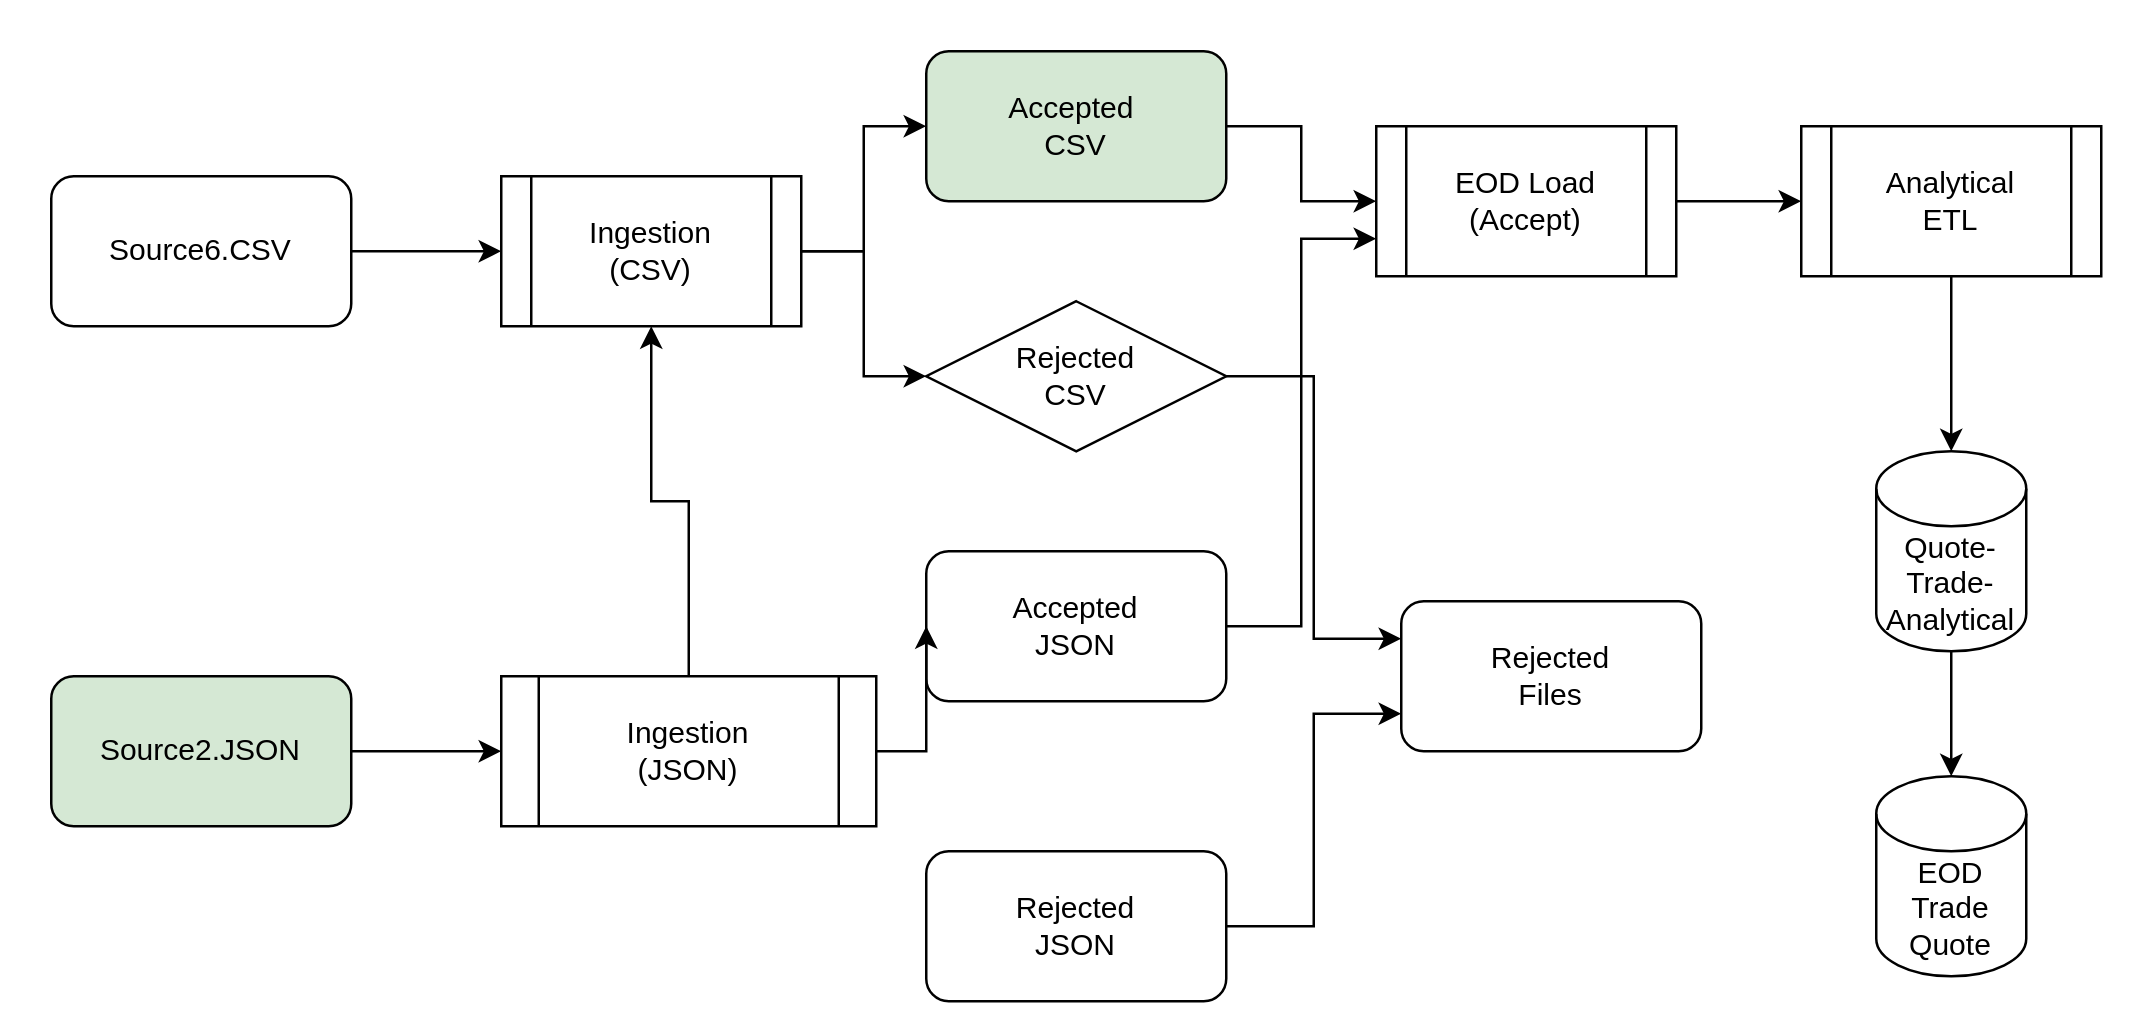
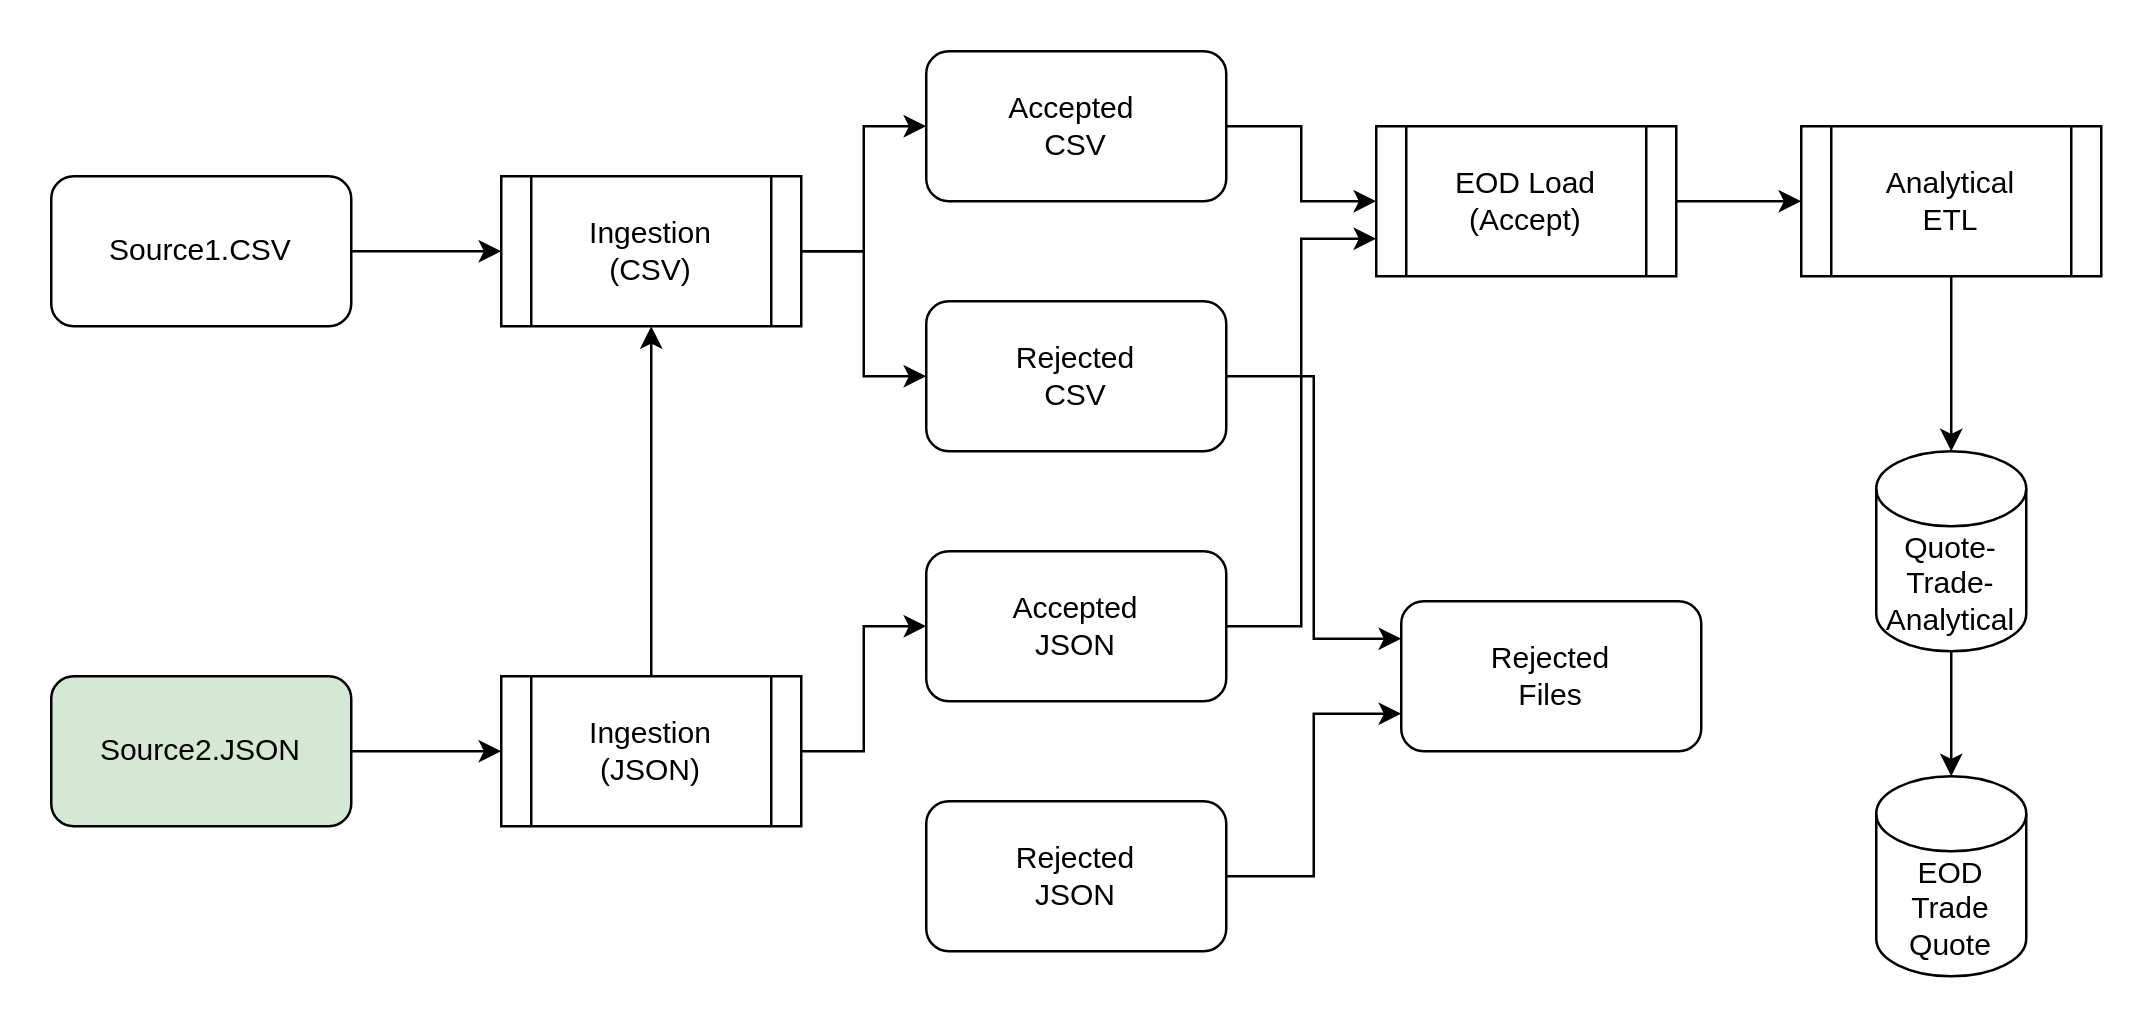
(1076, 126) -> (1076, 126)
(201, 251) -> (201, 251)
(1076, 376) -> (1076, 376)
(689, 751) -> (651, 751)
(1076, 926) -> (1076, 876)
